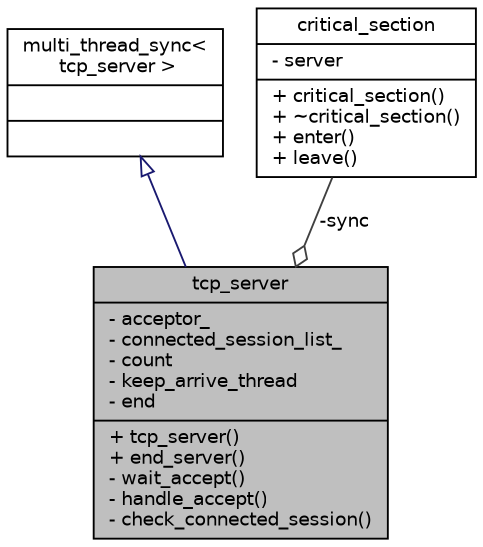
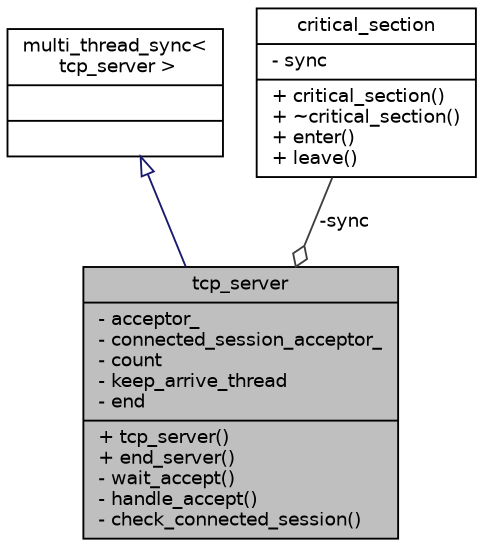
(307, 61) -> (300, 61)
(226, 340) -> (241, 340)
